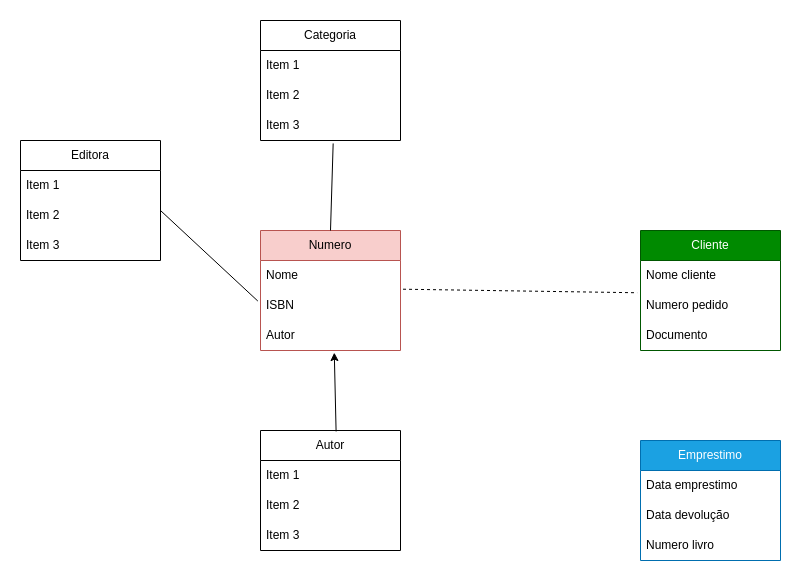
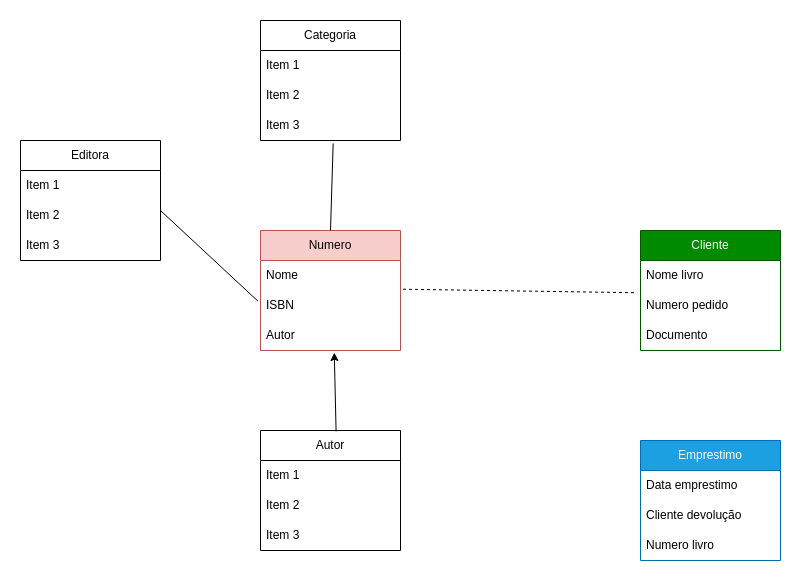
(682, 276) -> (675, 276)
(690, 516) -> (697, 516)
